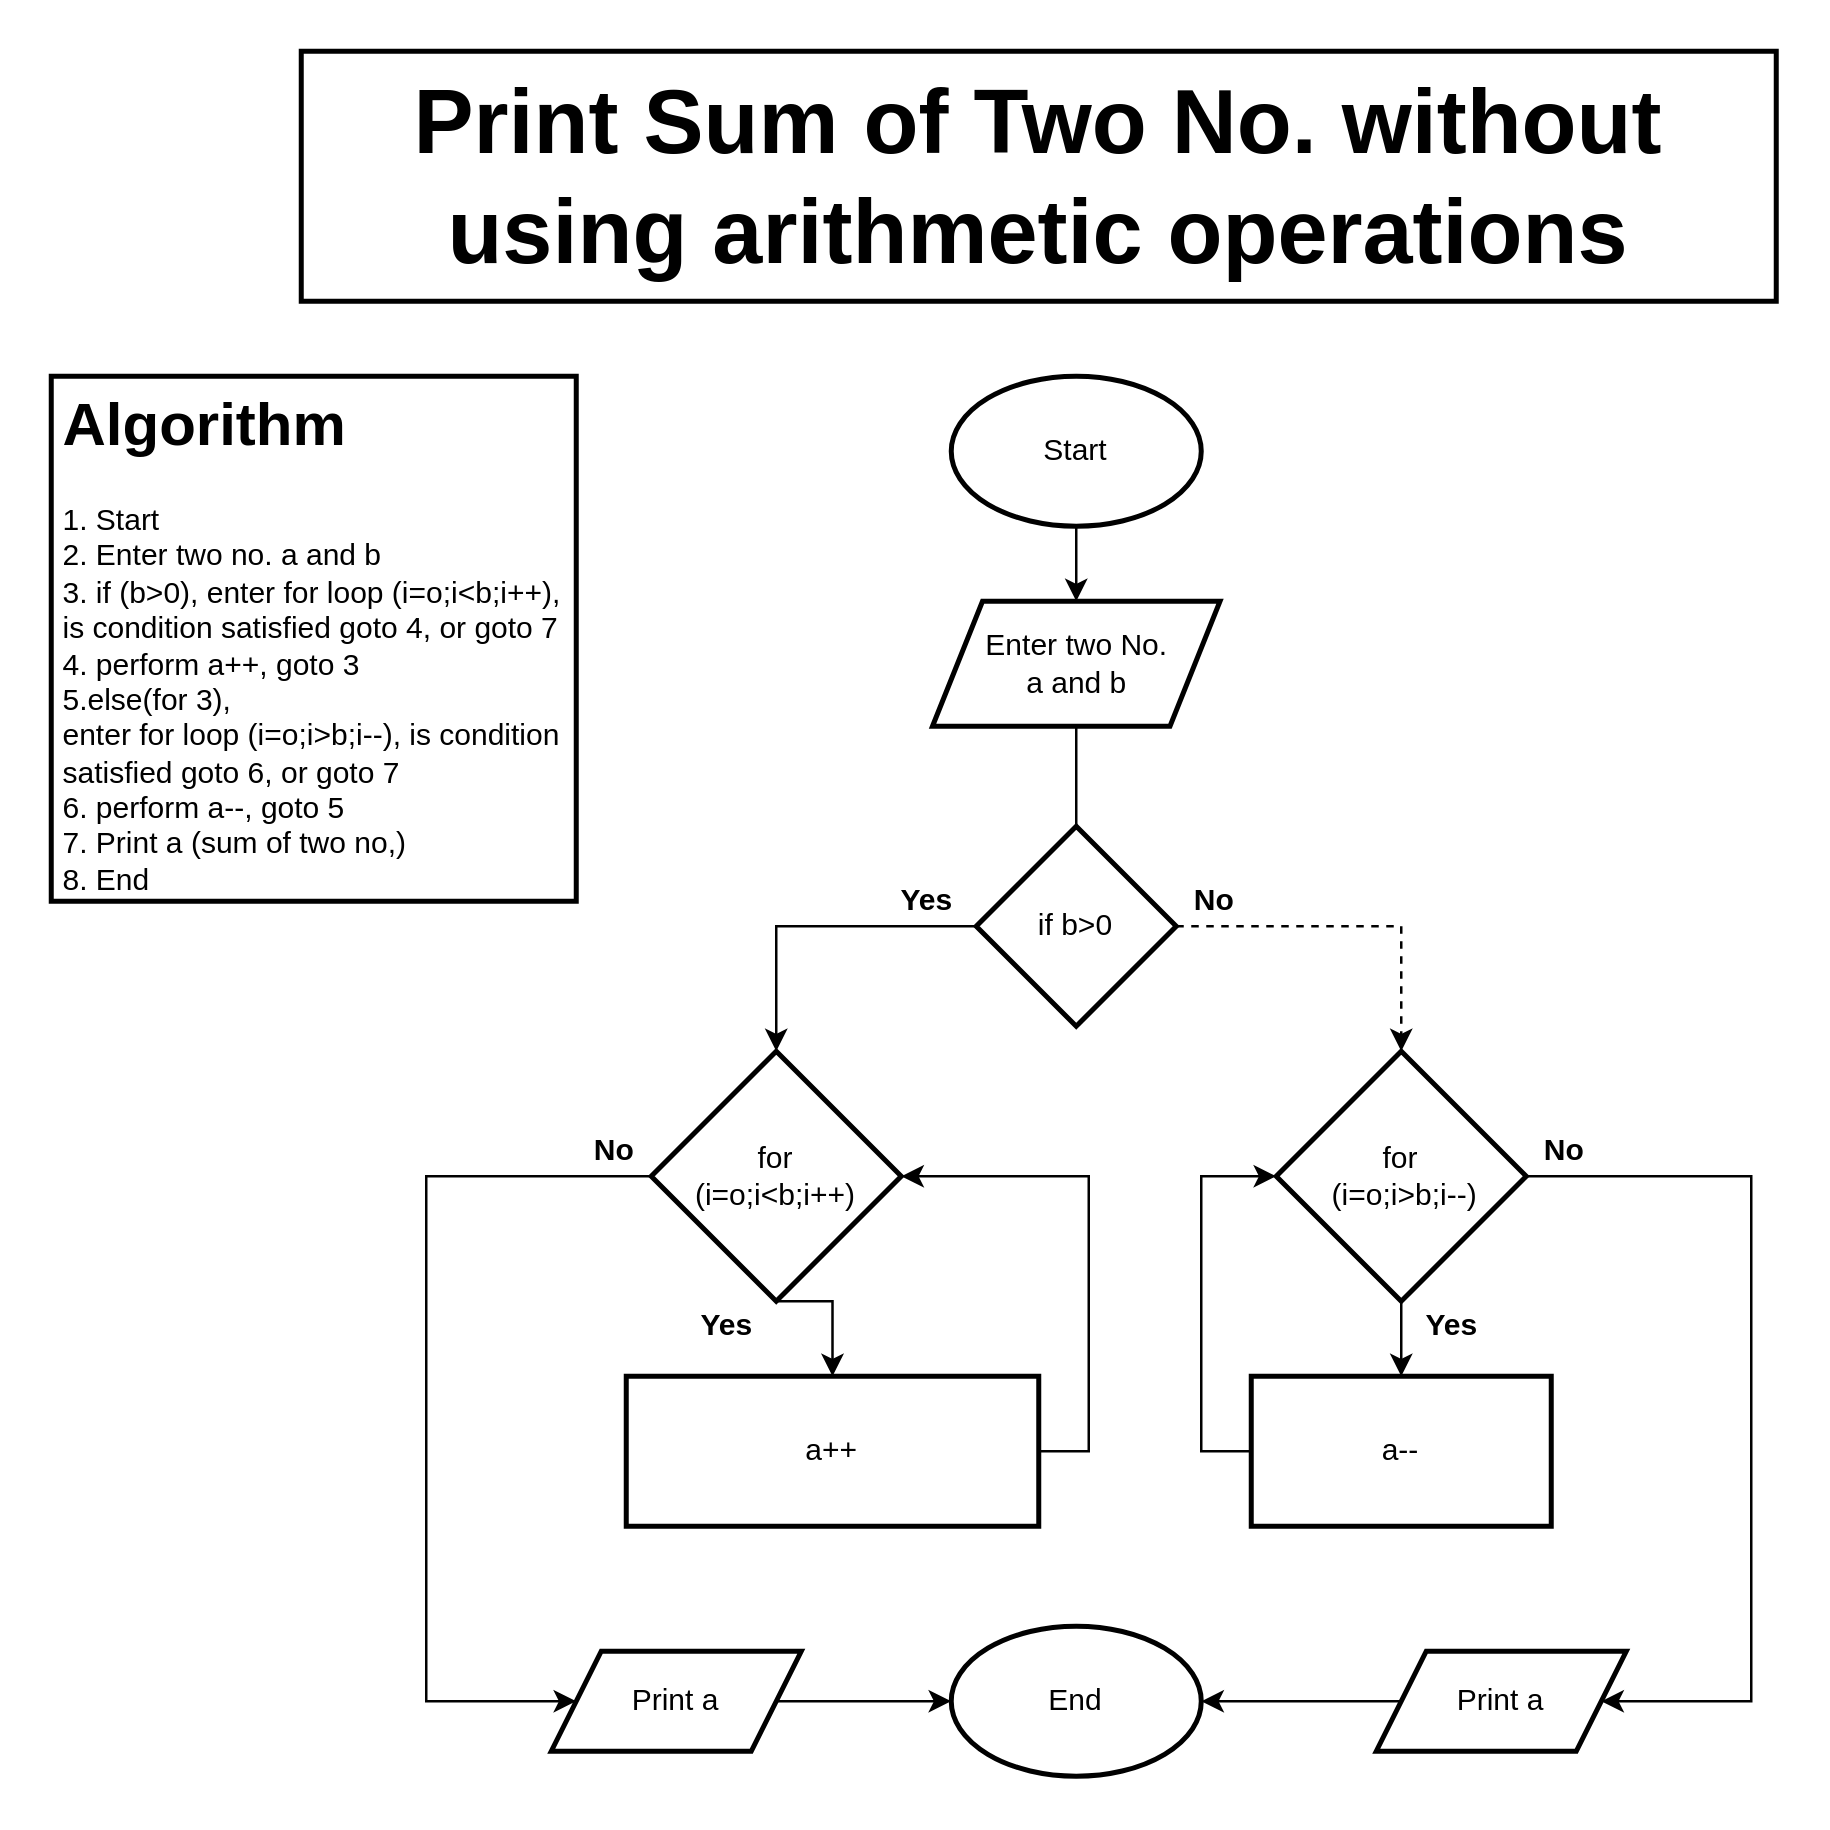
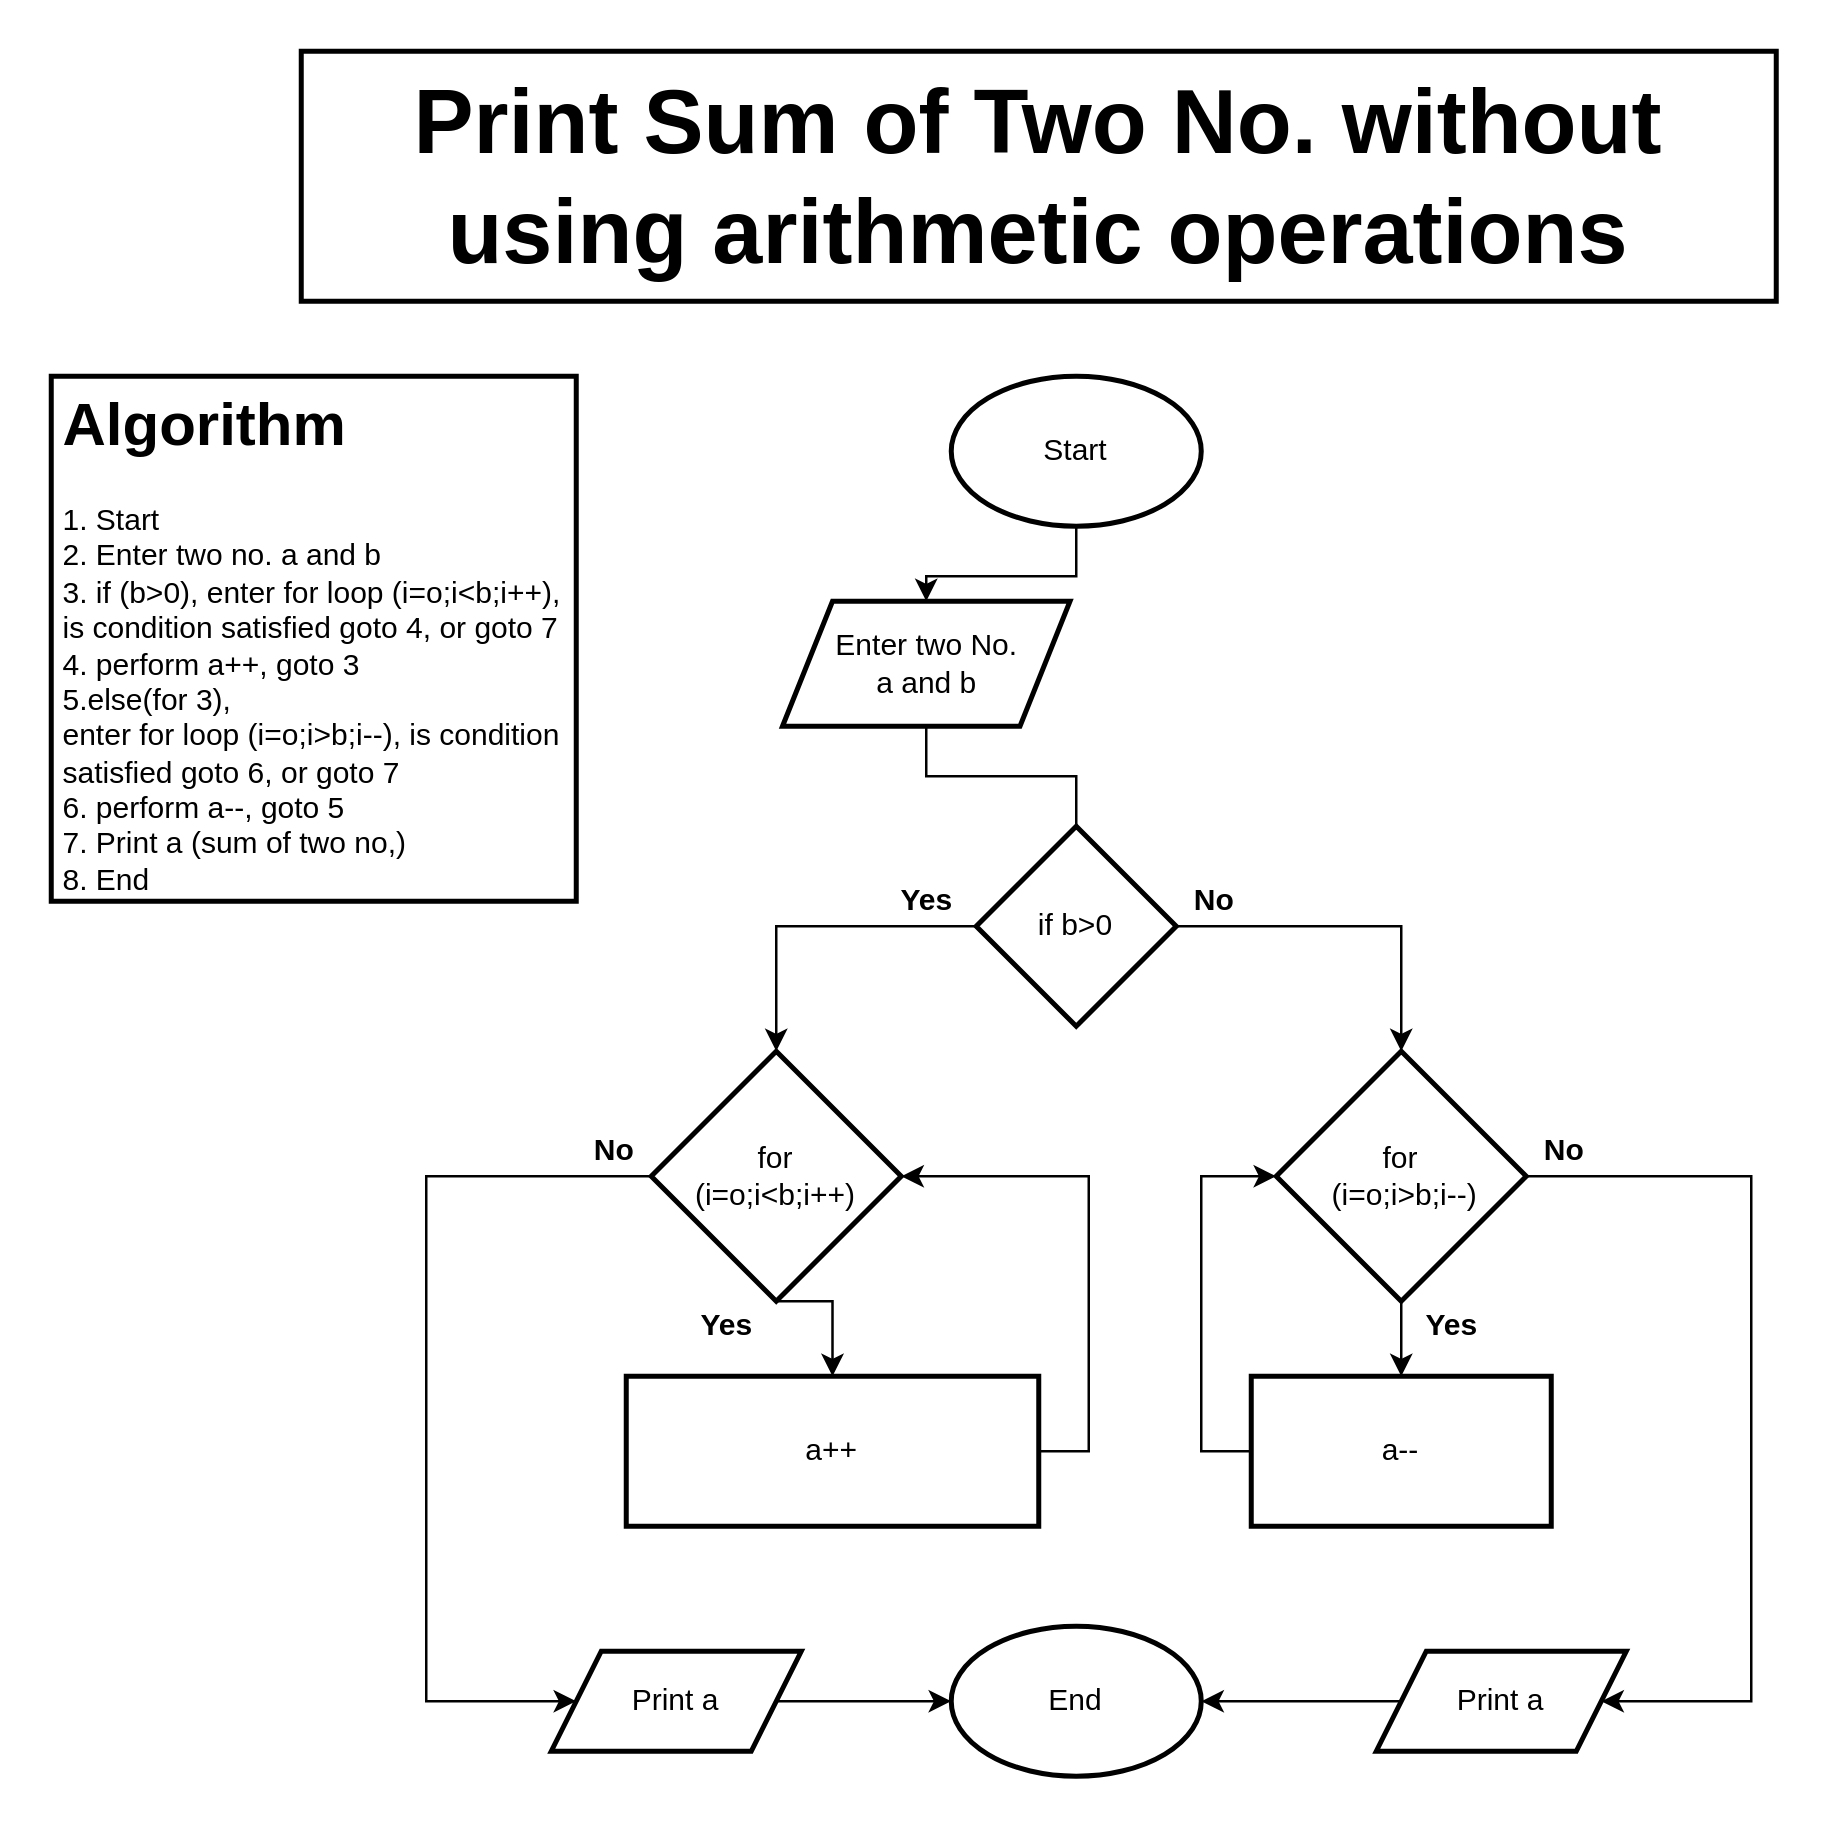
(1076, 664) -> (926, 664)
(1342, 926) -> (1342, 926)
